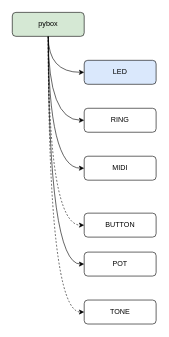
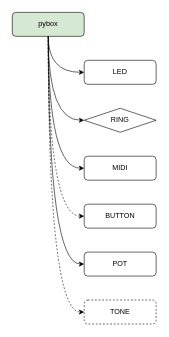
(120, 72) -> (120, 72)
(120, 120) -> (120, 120)
(120, 225) -> (120, 216)
(120, 312) -> (120, 312)
